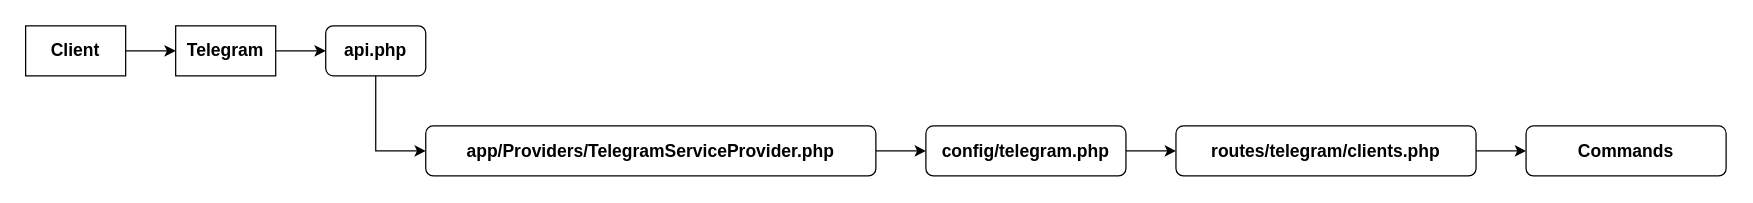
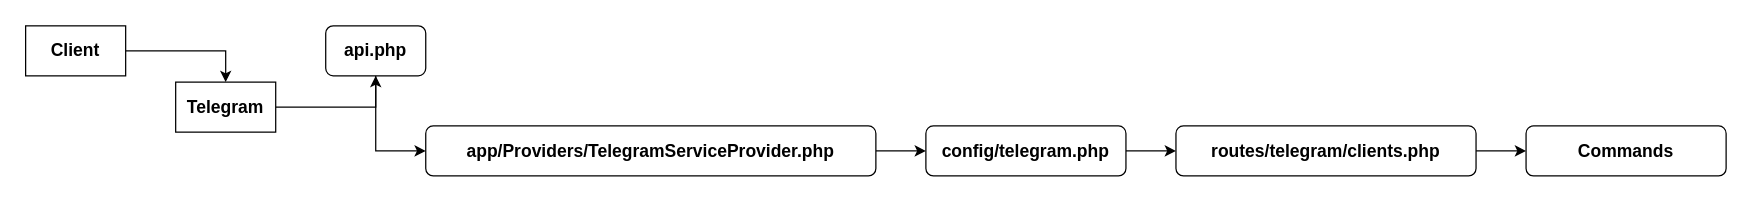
(226, 51) -> (226, 107)
